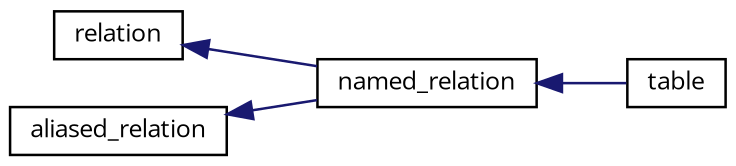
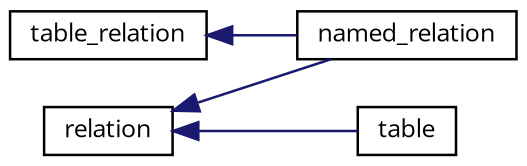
(594, 83) -> (278, 131)
(118, 131) -> (108, 35)
